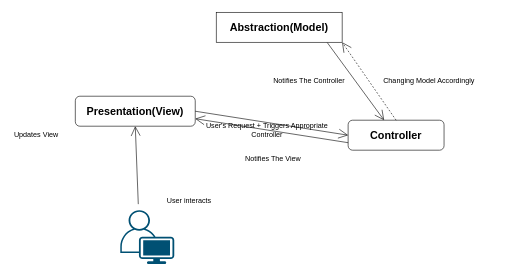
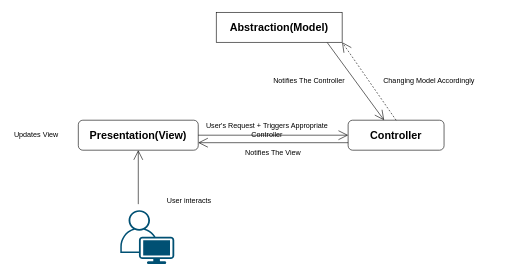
(135, 111) -> (138, 135)
(273, 159) -> (273, 153)
